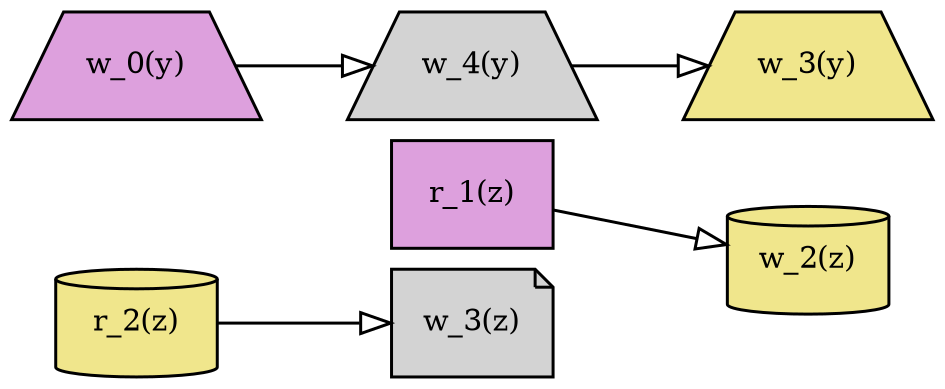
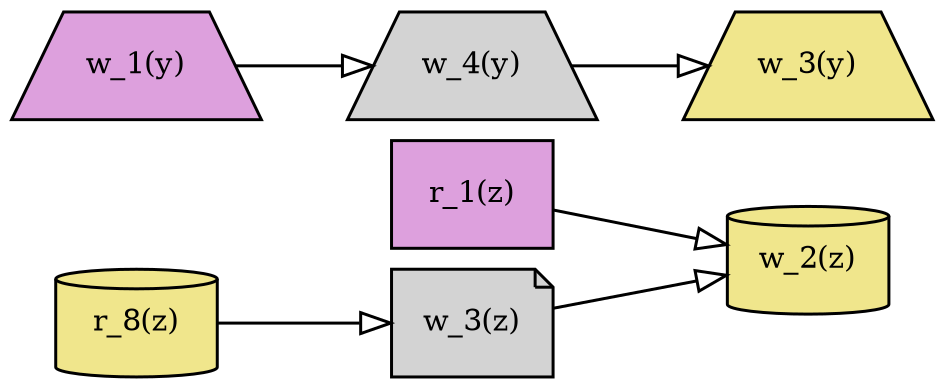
(136, 66) -> (136, 66)
none -> (625, 295)
(136, 323) -> (136, 323)
